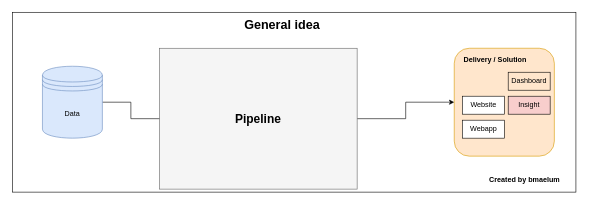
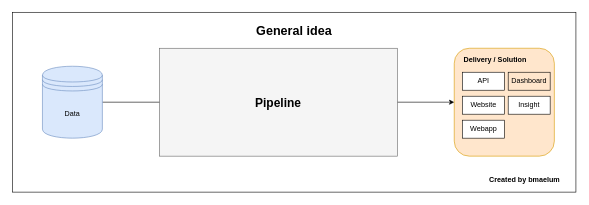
(282, 24) -> (294, 30)
none -> (484, 81)
(530, 105) -> (530, 105)
(258, 119) -> (278, 102)
